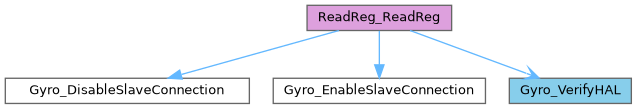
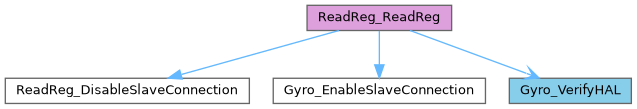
(127, 91) -> (127, 91)
